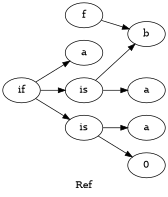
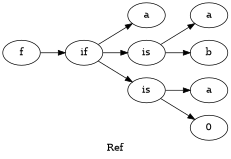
(112, 24) -> (49, 53)
